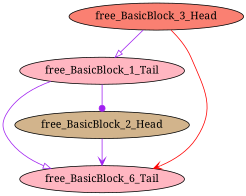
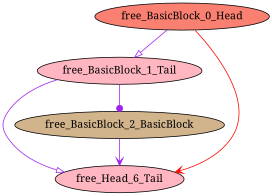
(156, 17) -> (182, 17)
(102, 125) -> (120, 125)
(102, 179) -> (120, 179)
